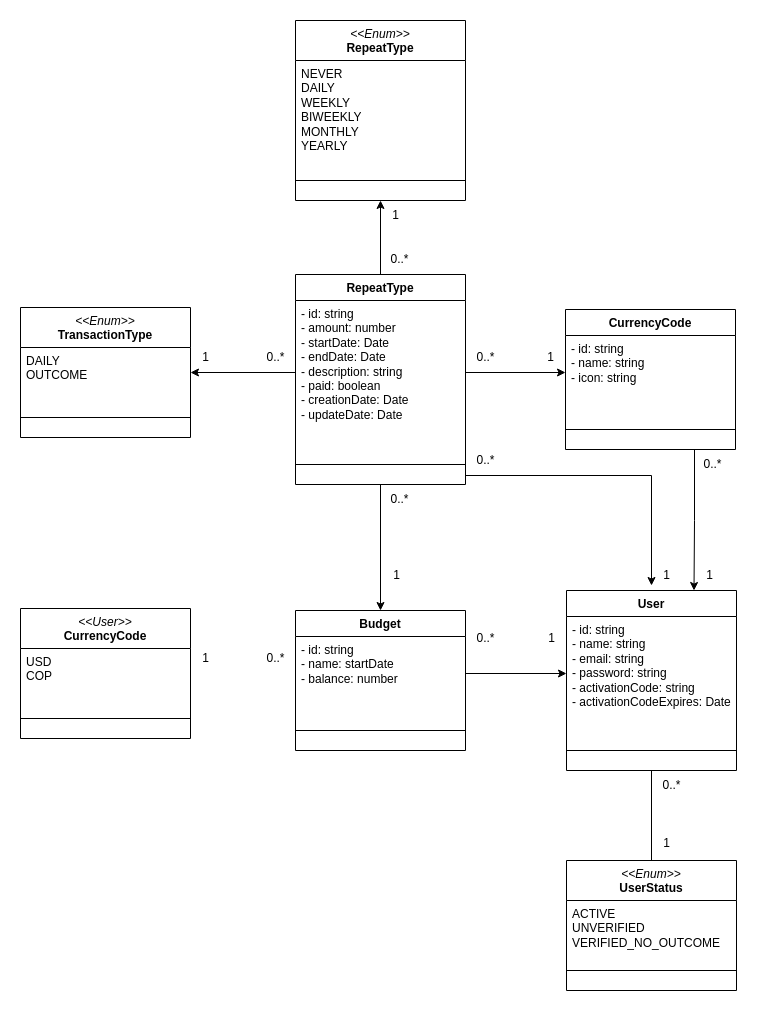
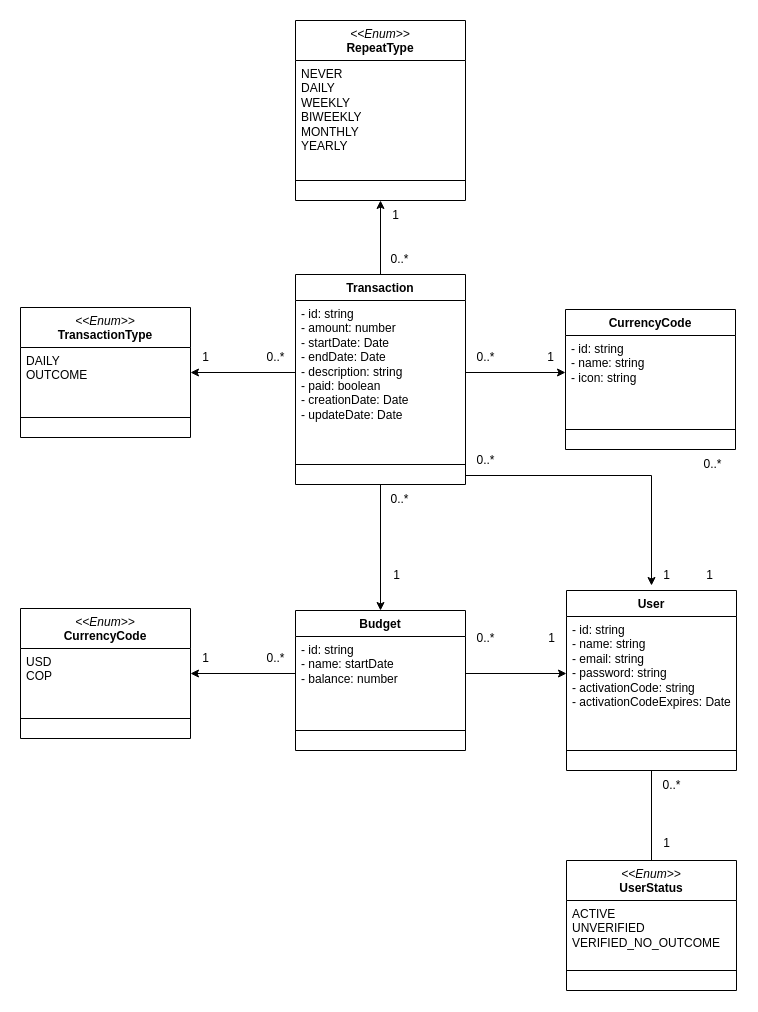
(381, 289) -> (381, 289)
(695, 518) -> none
(106, 630) -> (106, 630)
none -> (245, 674)
